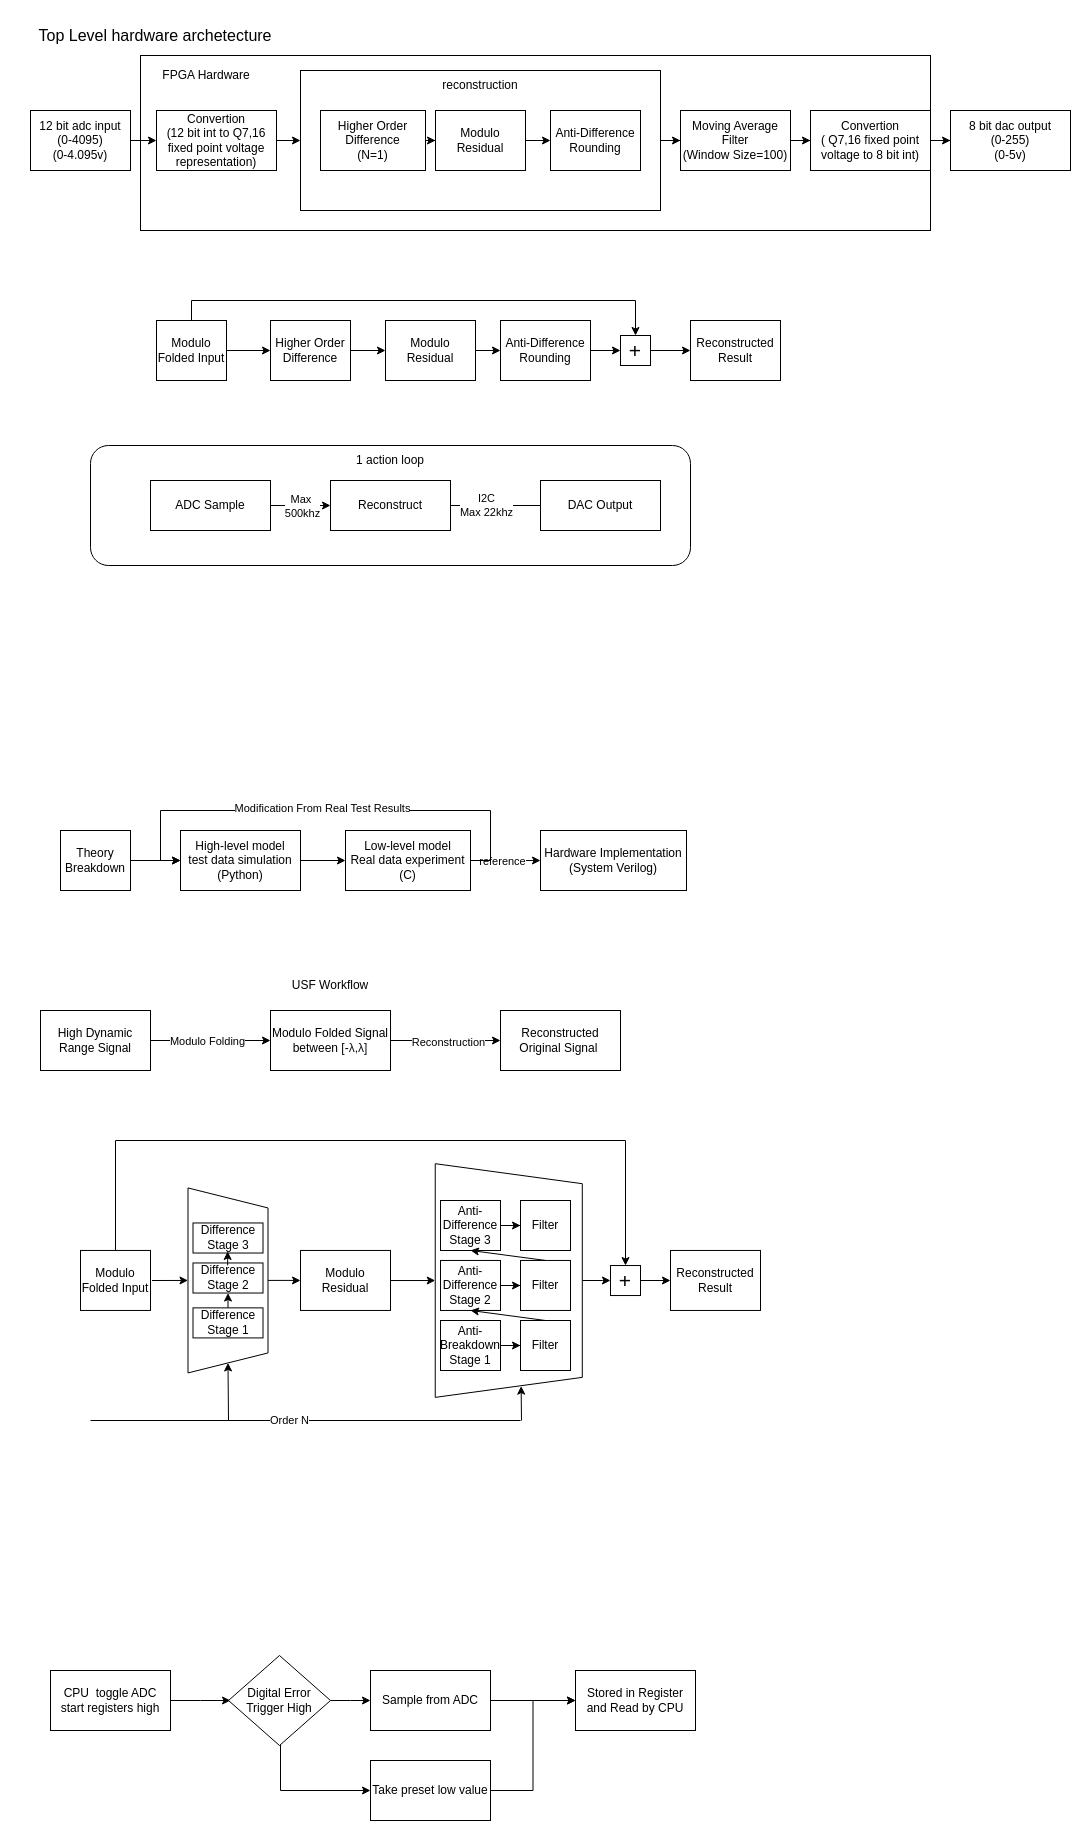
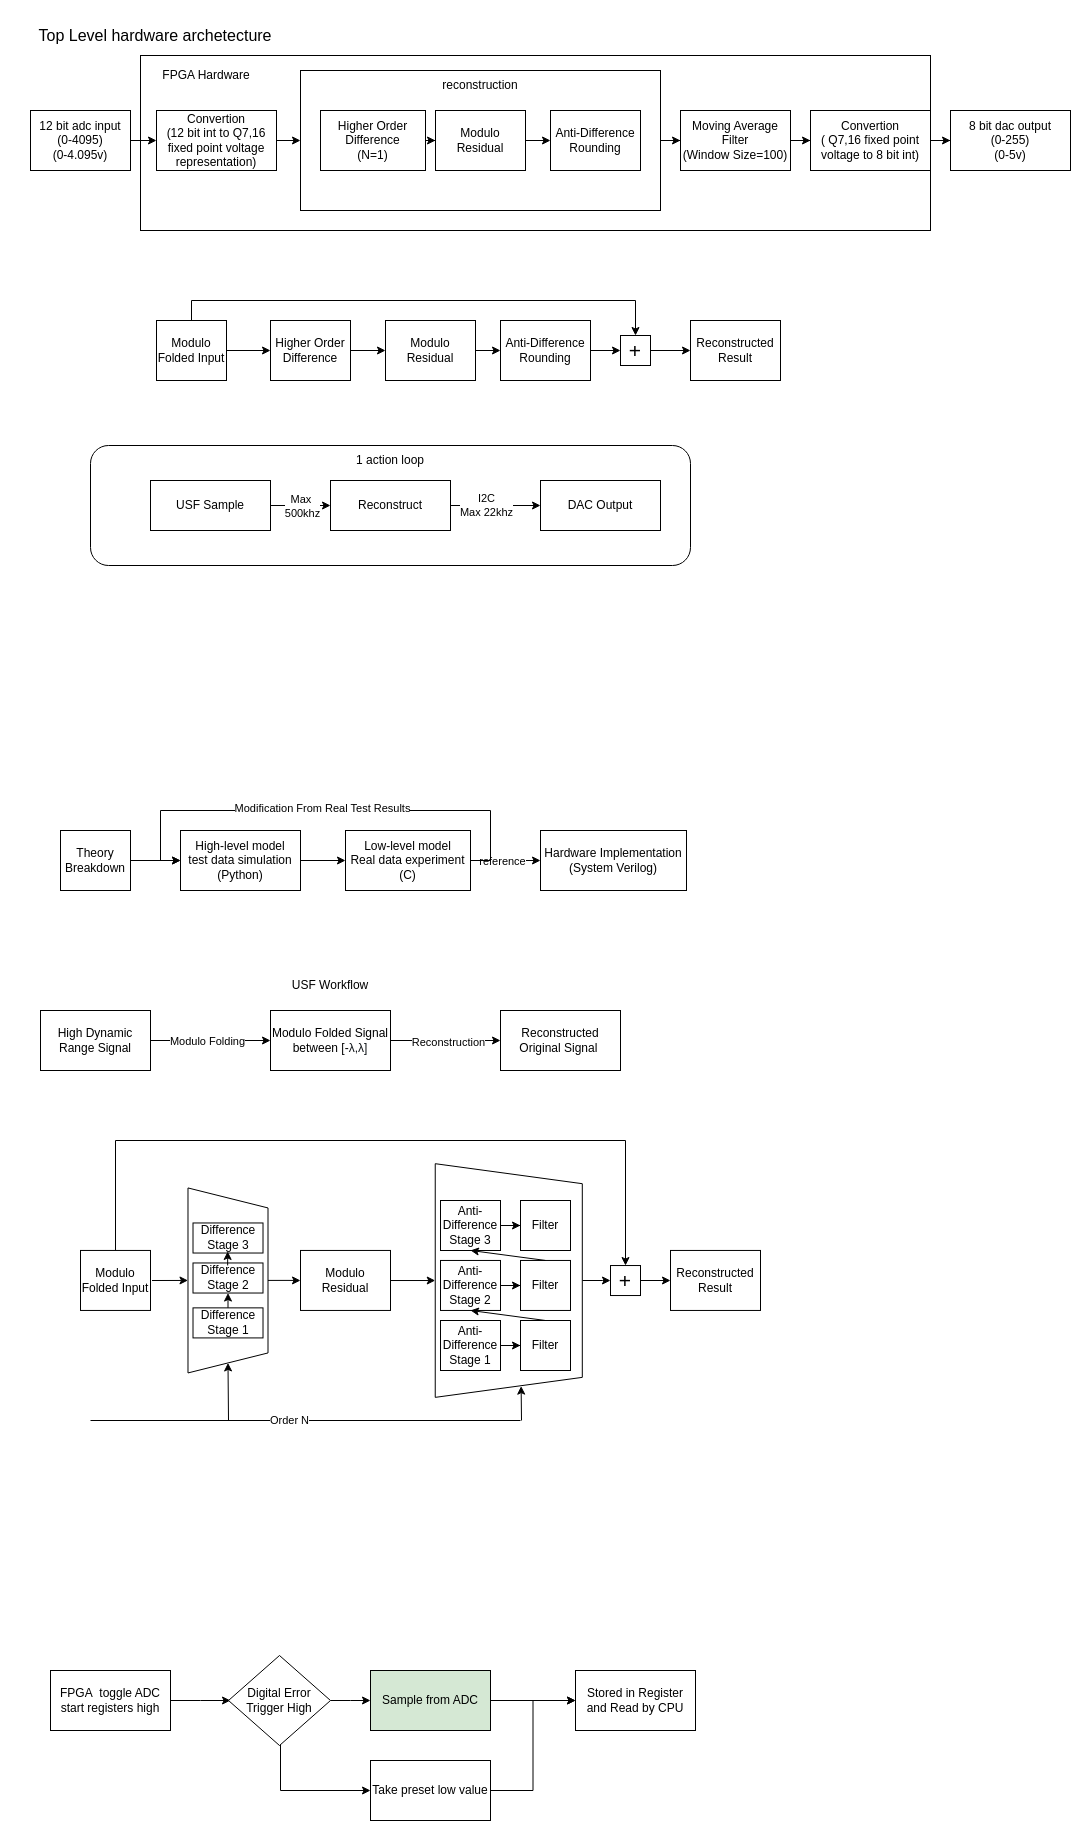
(211, 506) -> (211, 506)
(534, 506) -> (532, 506)
(471, 1346) -> (471, 1346)
(111, 1701) -> (111, 1701)
(431, 1701) -> (431, 1701)
